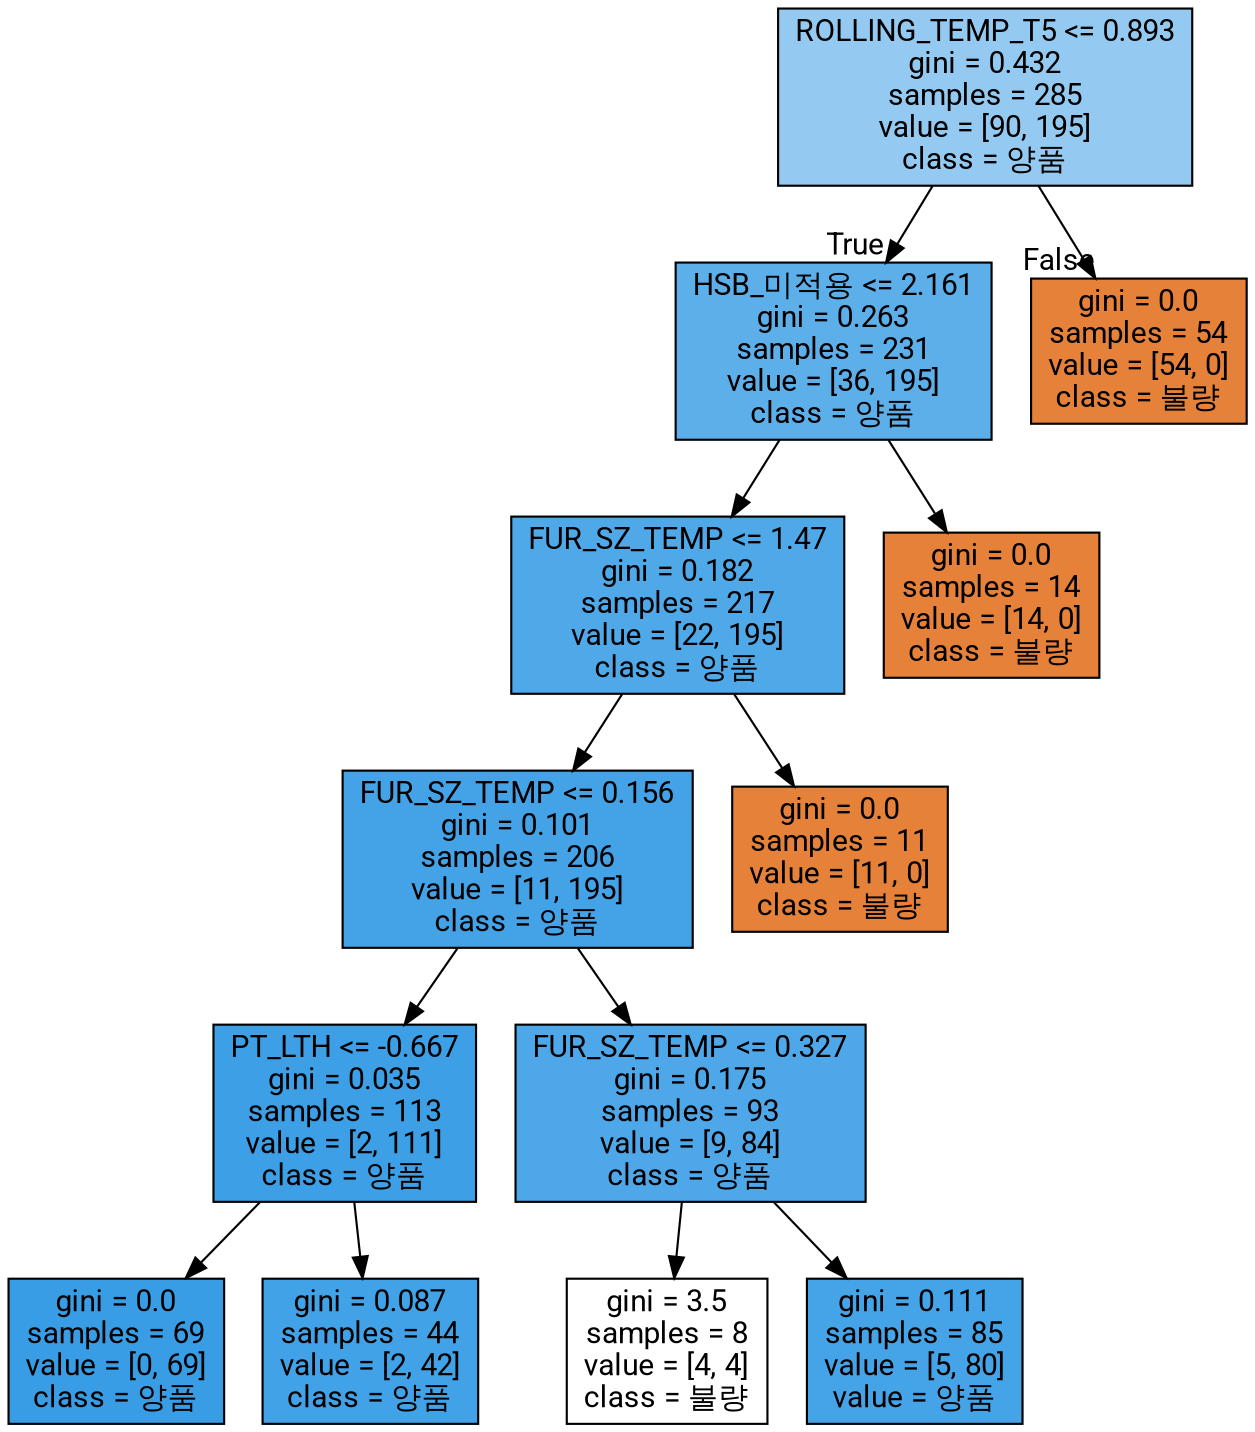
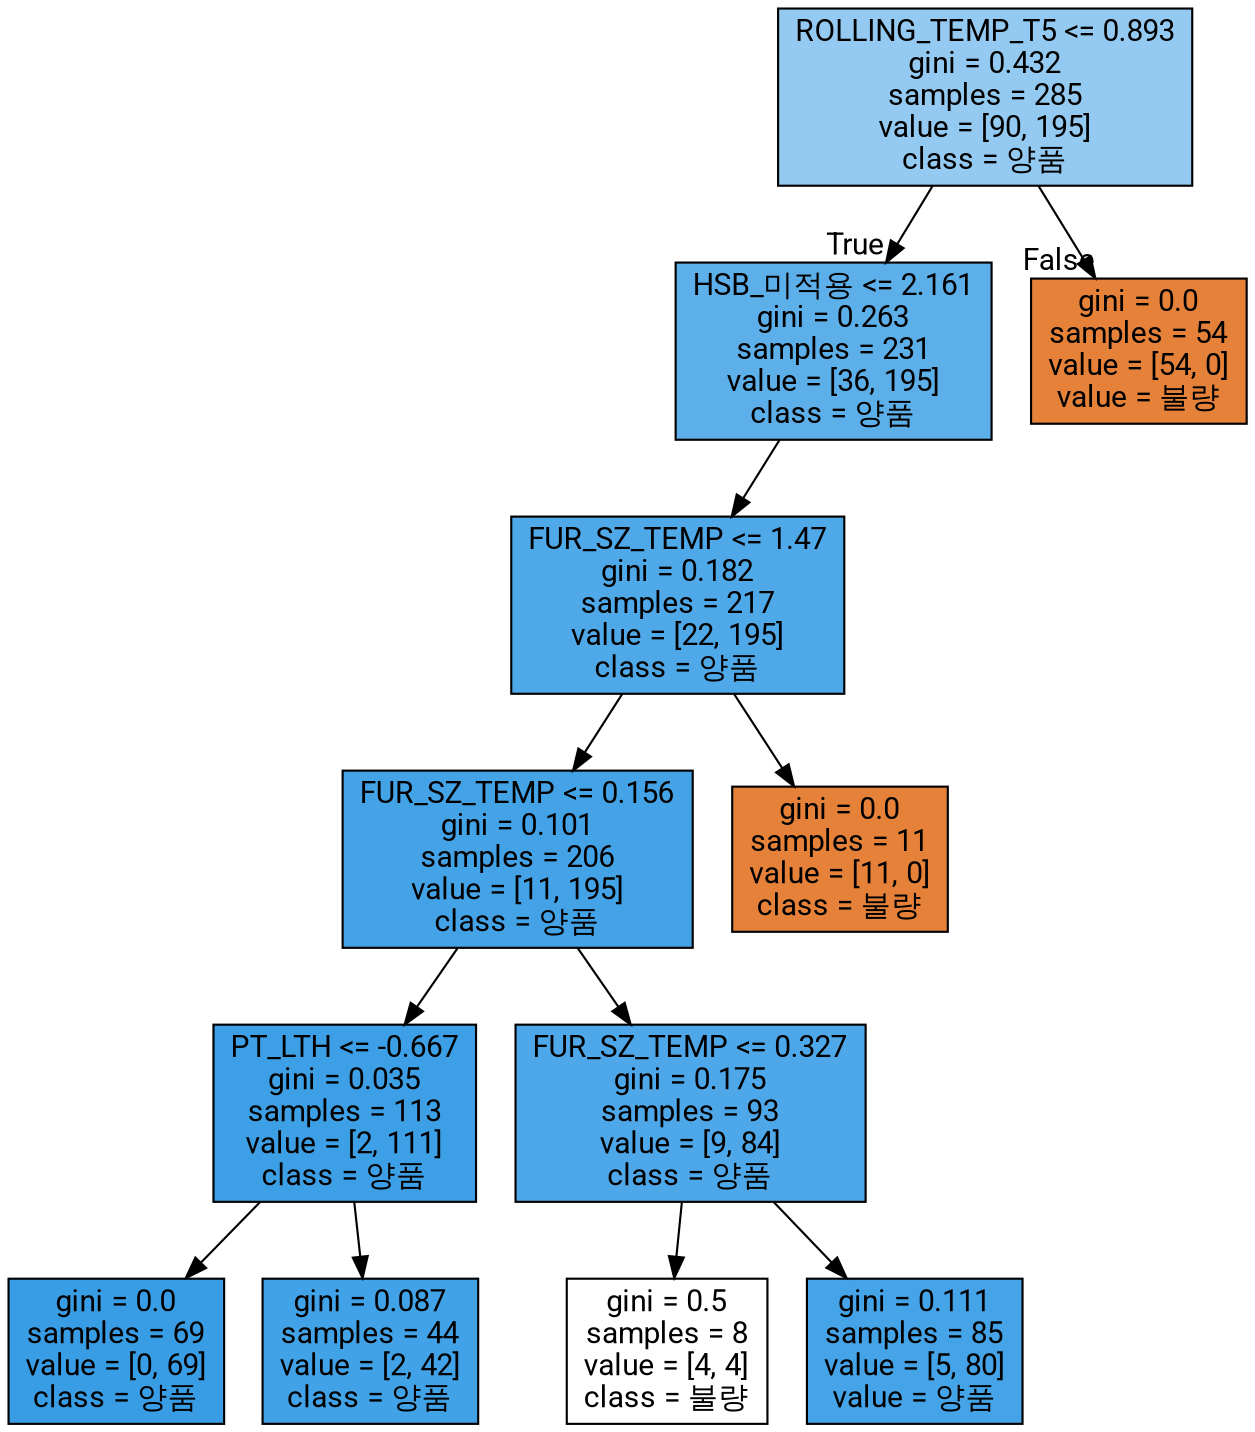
(1139, 351) -> (1139, 351)
(992, 605) -> none
(667, 1351) -> (667, 1351)
